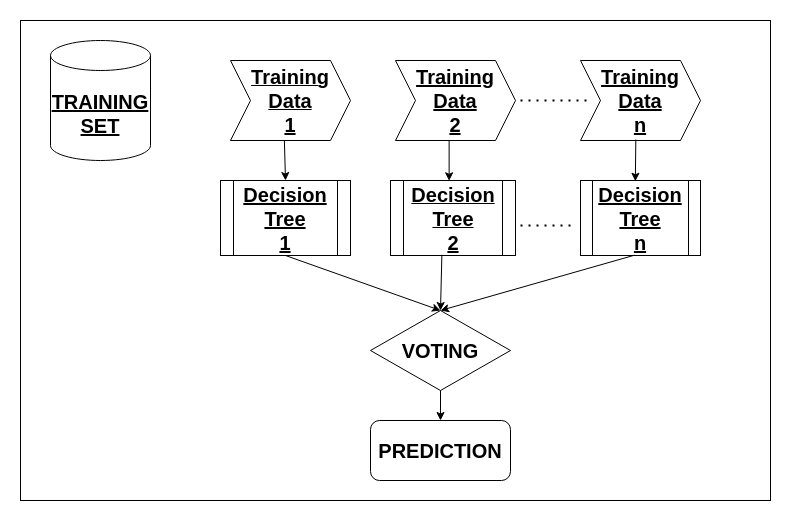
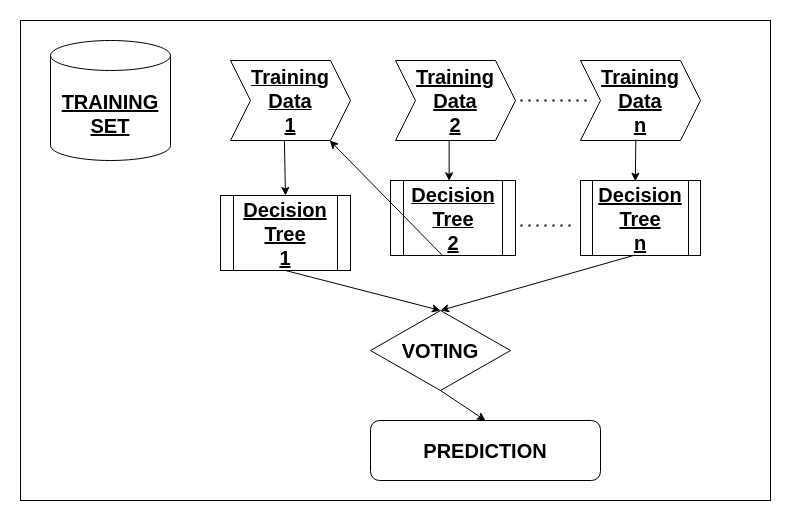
(101, 101) -> (111, 101)
(286, 218) -> (286, 233)
(441, 279) -> (388, 200)
(441, 451) -> (486, 451)
